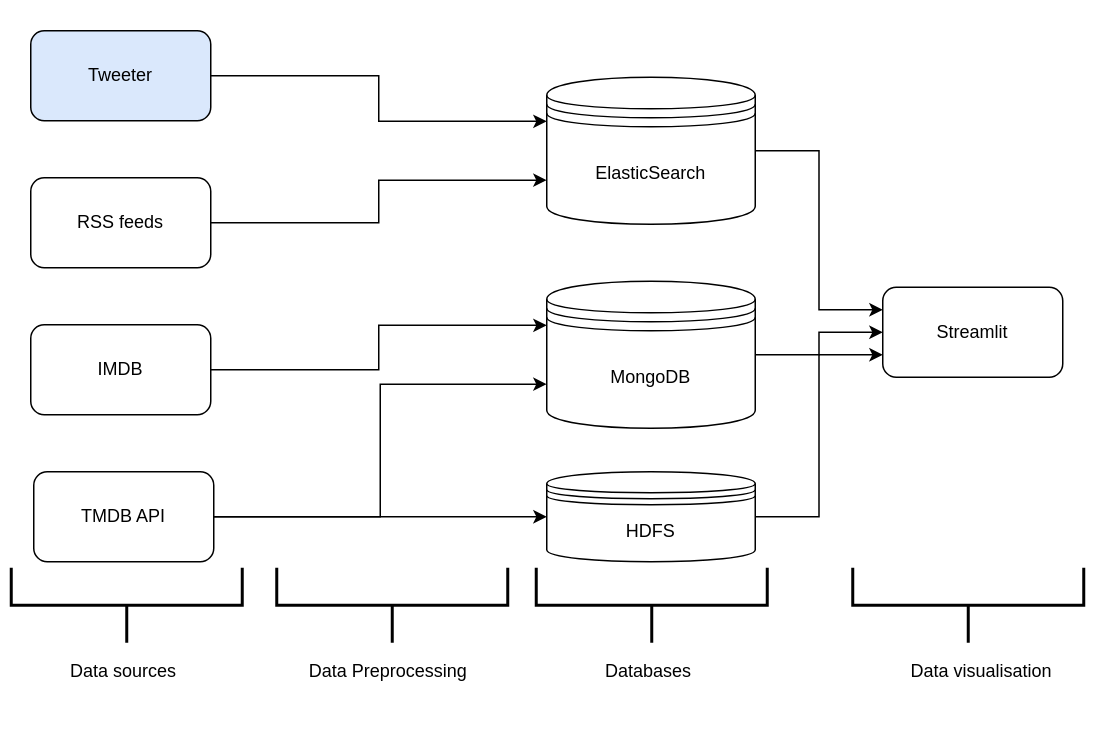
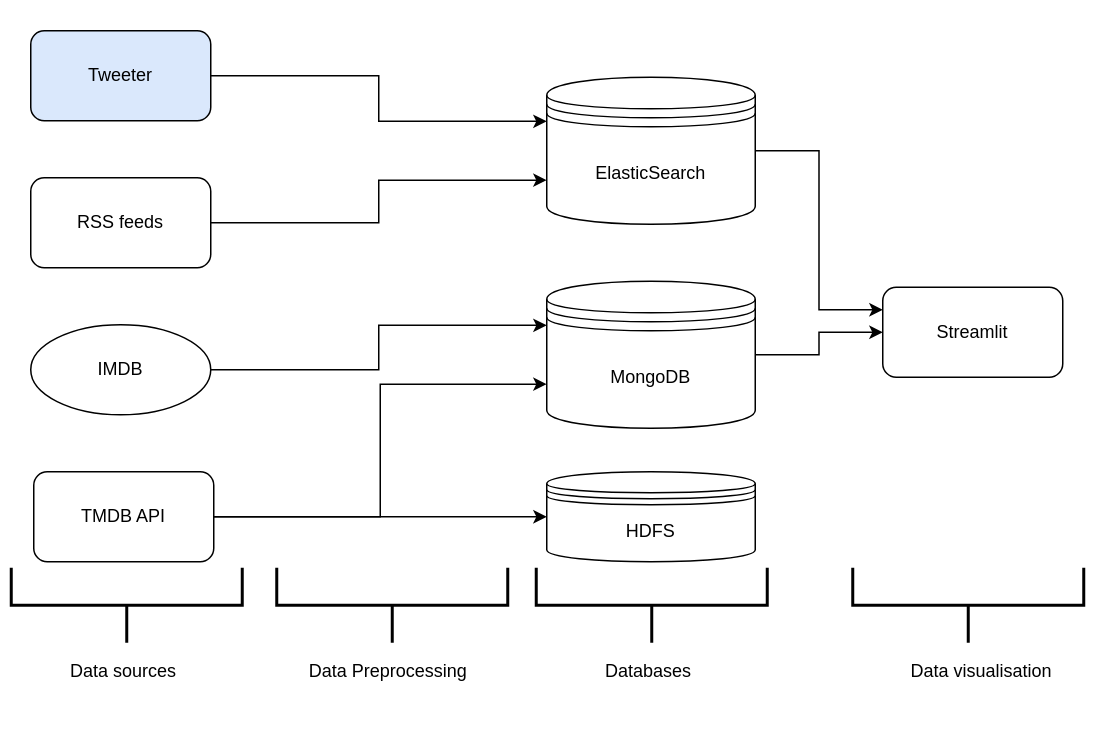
(121, 370) -> (121, 370)
(819, 441) -> none
